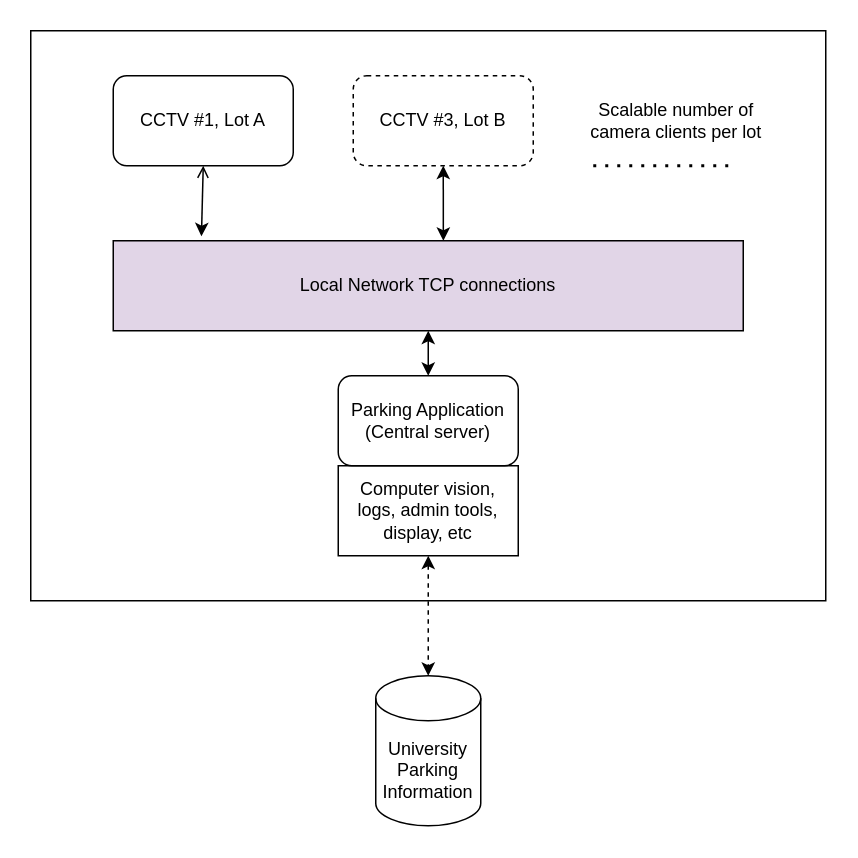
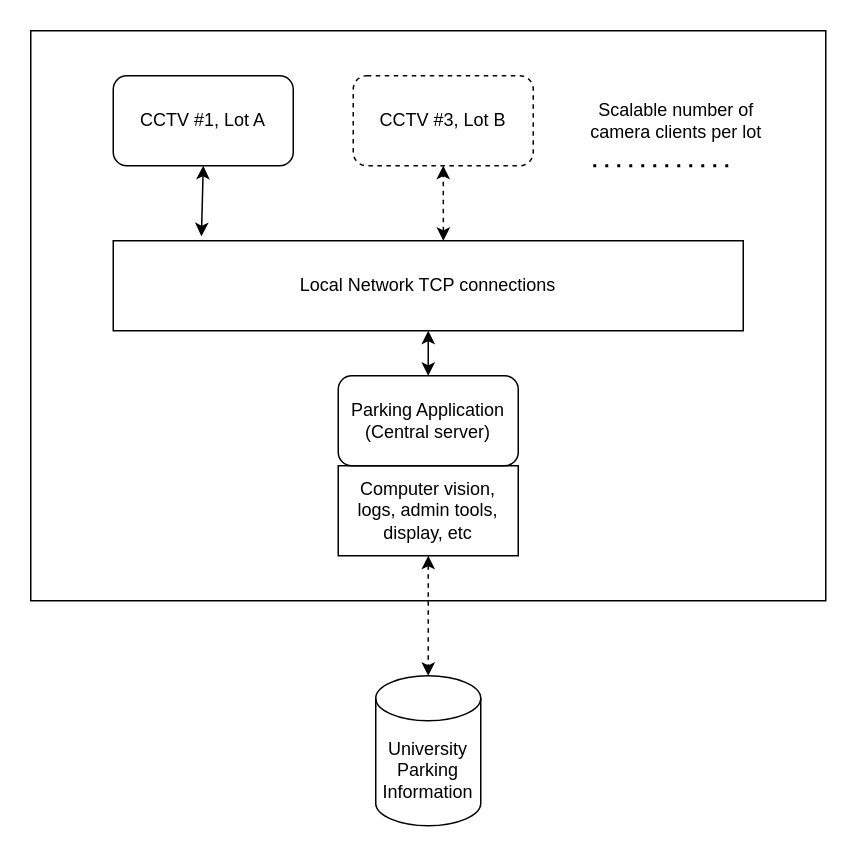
(203, 174) -> (203, 177)
(443, 202) -> (443, 202)
(428, 286) -> (428, 286)
